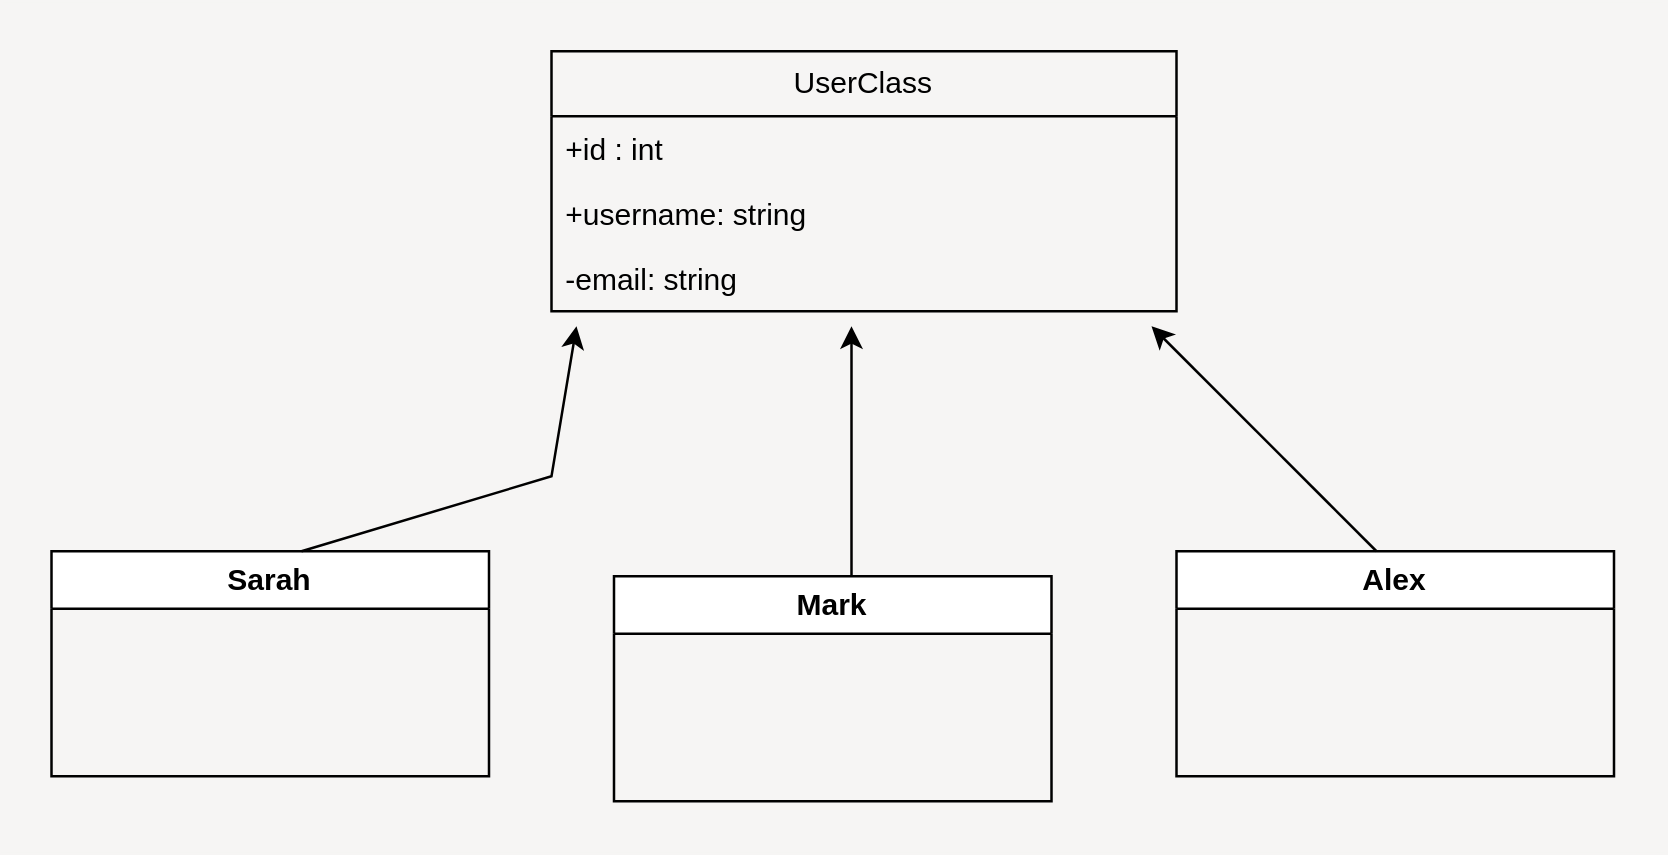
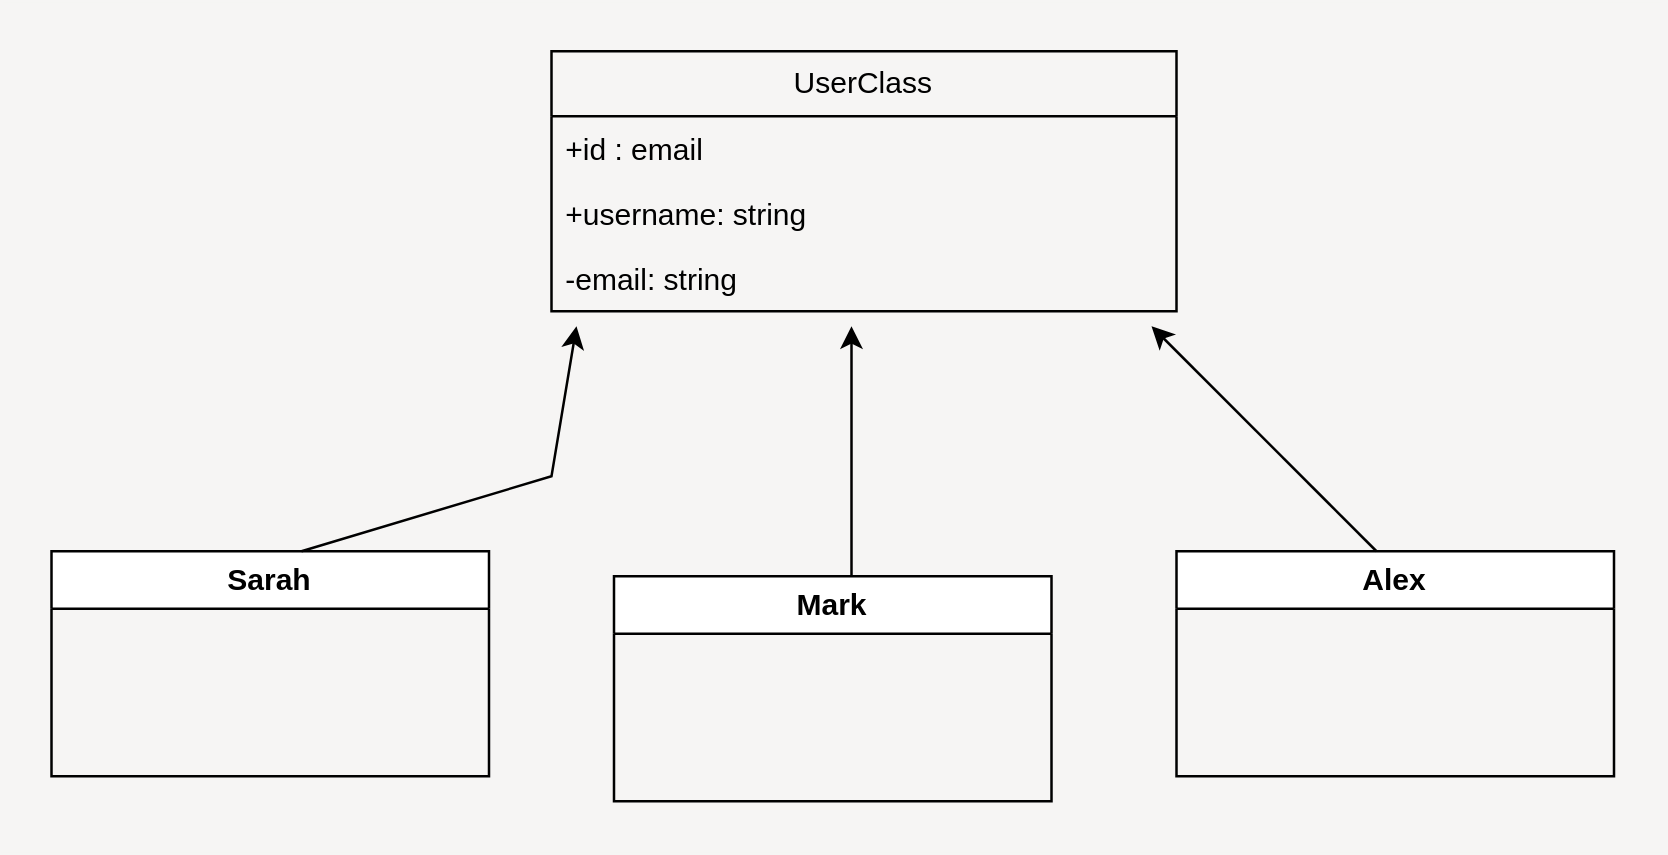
(622, 152) -> (635, 152)
